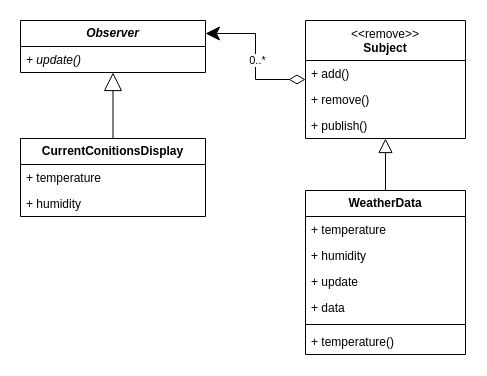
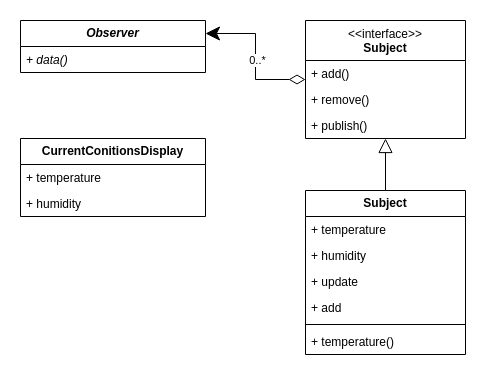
(386, 42) -> (386, 42)
(59, 61) -> (52, 61)
(113, 114) -> none
(386, 204) -> (386, 204)
(330, 309) -> (327, 309)
